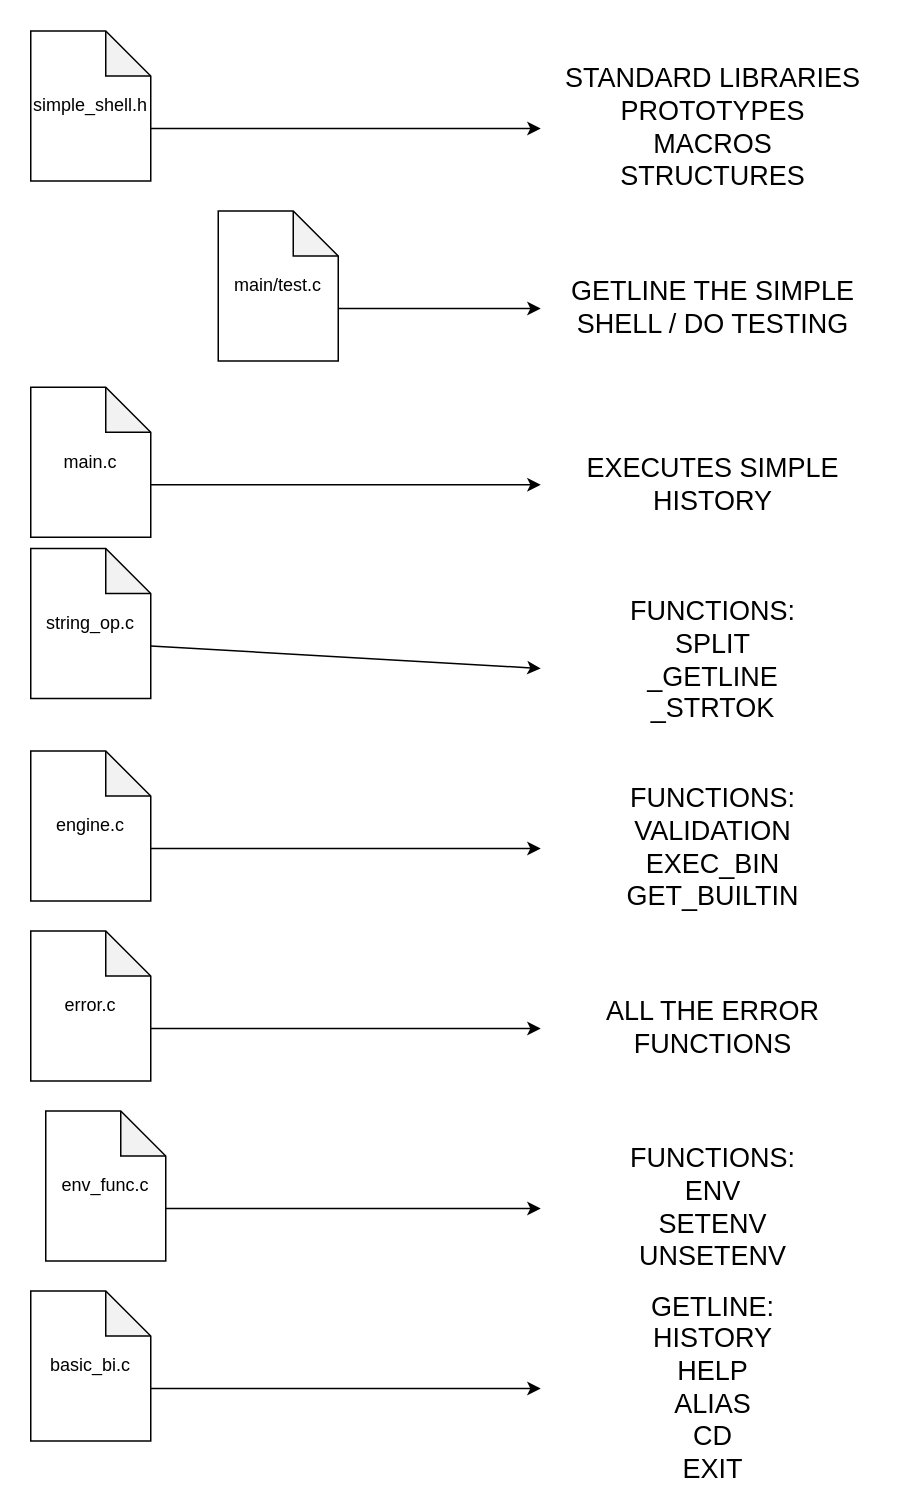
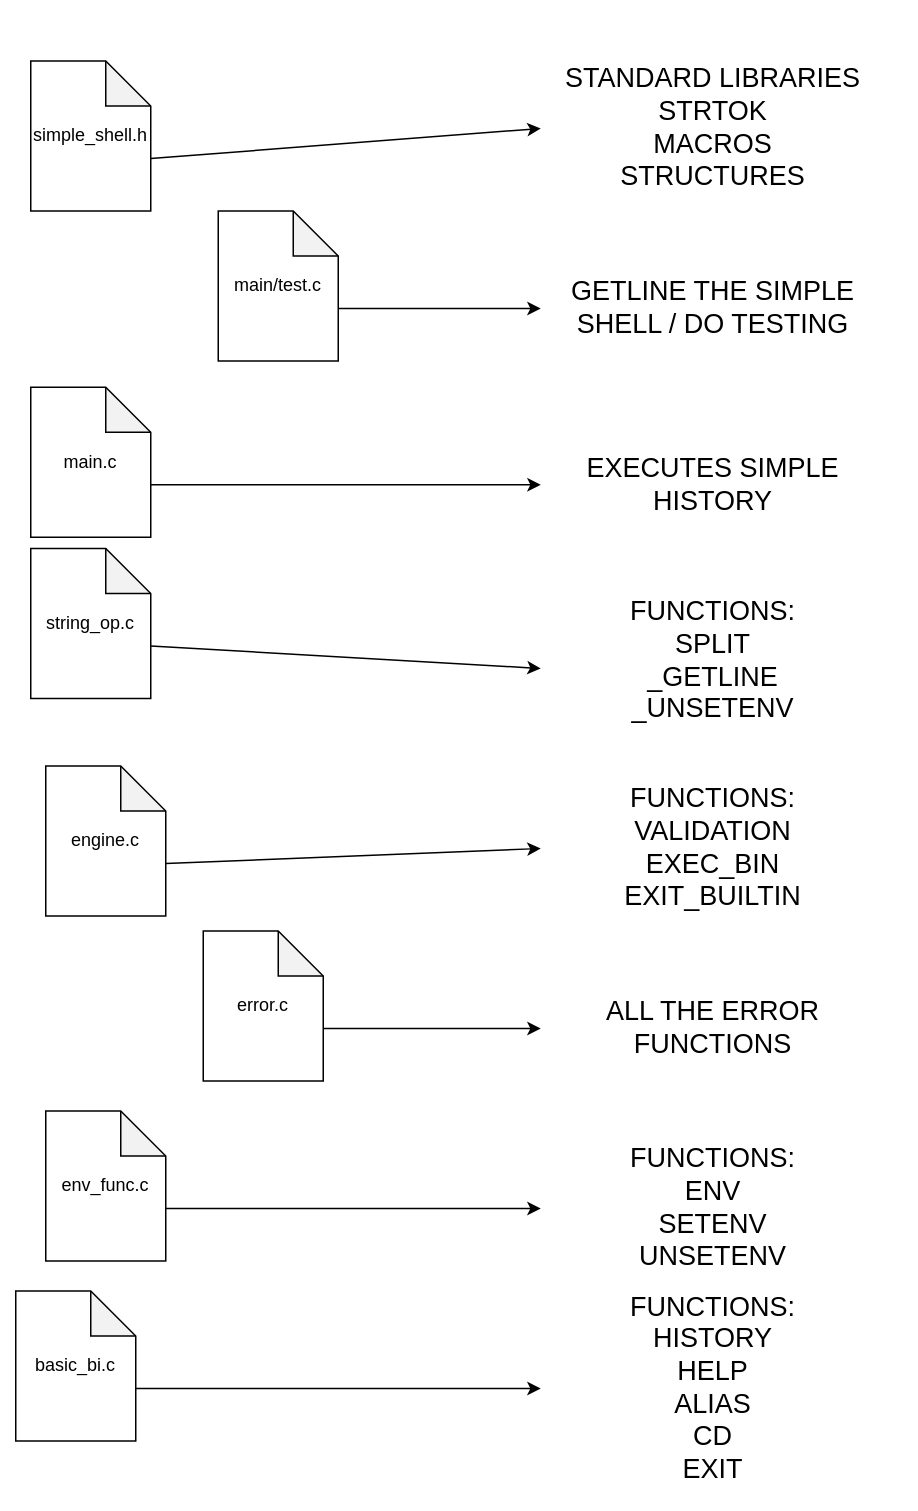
(91, 106) -> (91, 136)
(713, 128) -> (713, 128)
(713, 661) -> (713, 661)
(91, 826) -> (106, 841)
(713, 848) -> (713, 848)
(91, 1006) -> (263, 1006)
(91, 1366) -> (76, 1366)
(713, 1388) -> (713, 1388)
